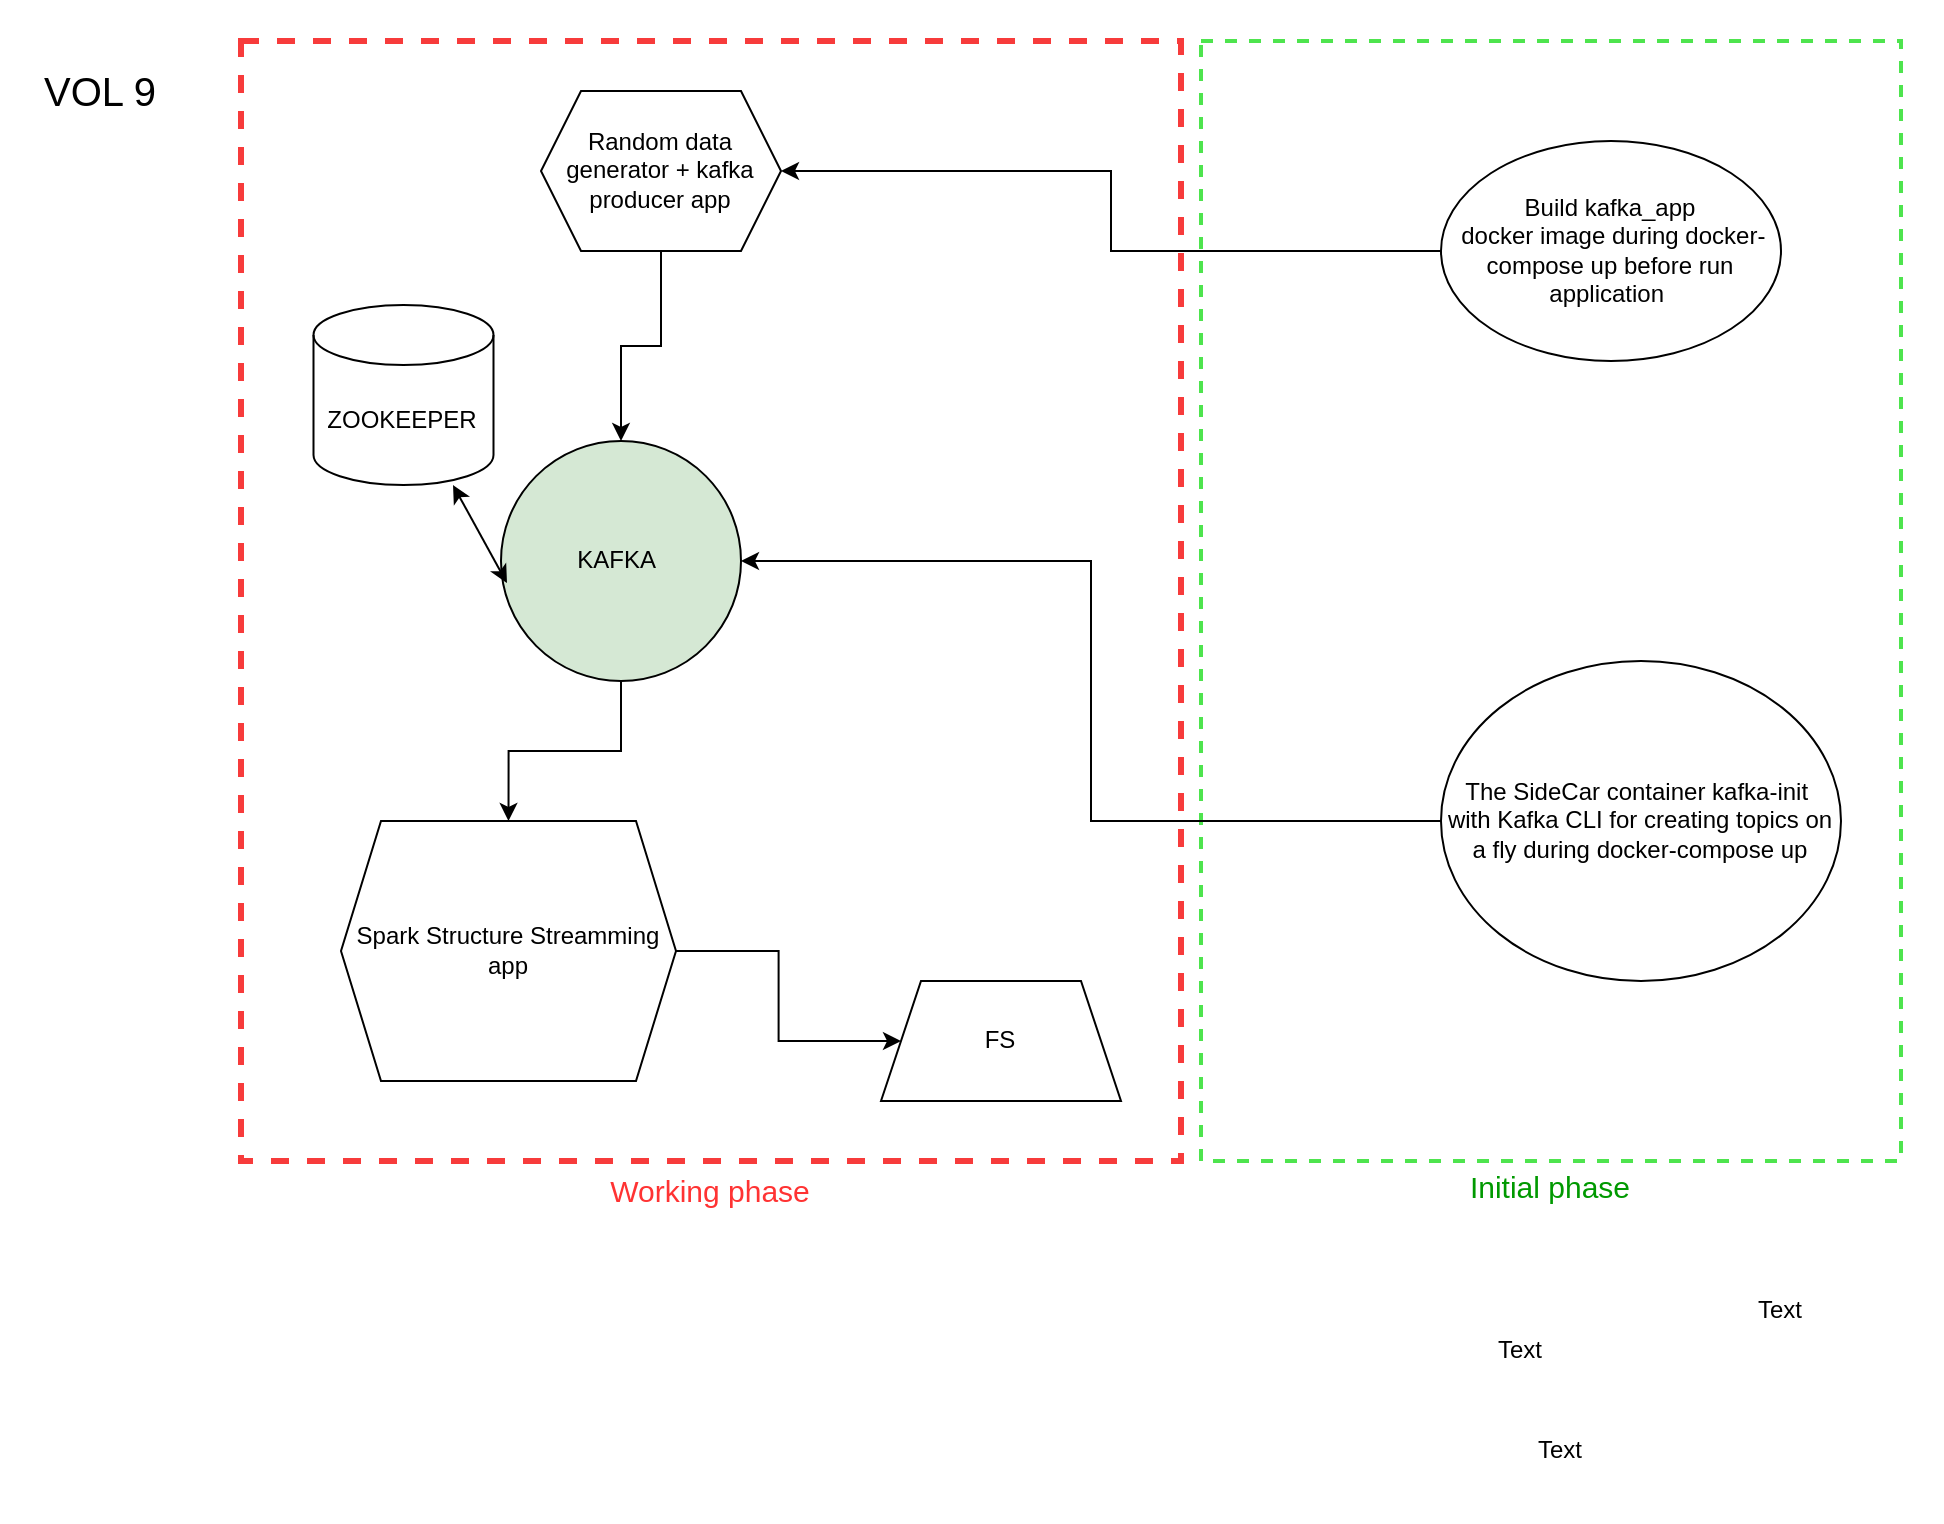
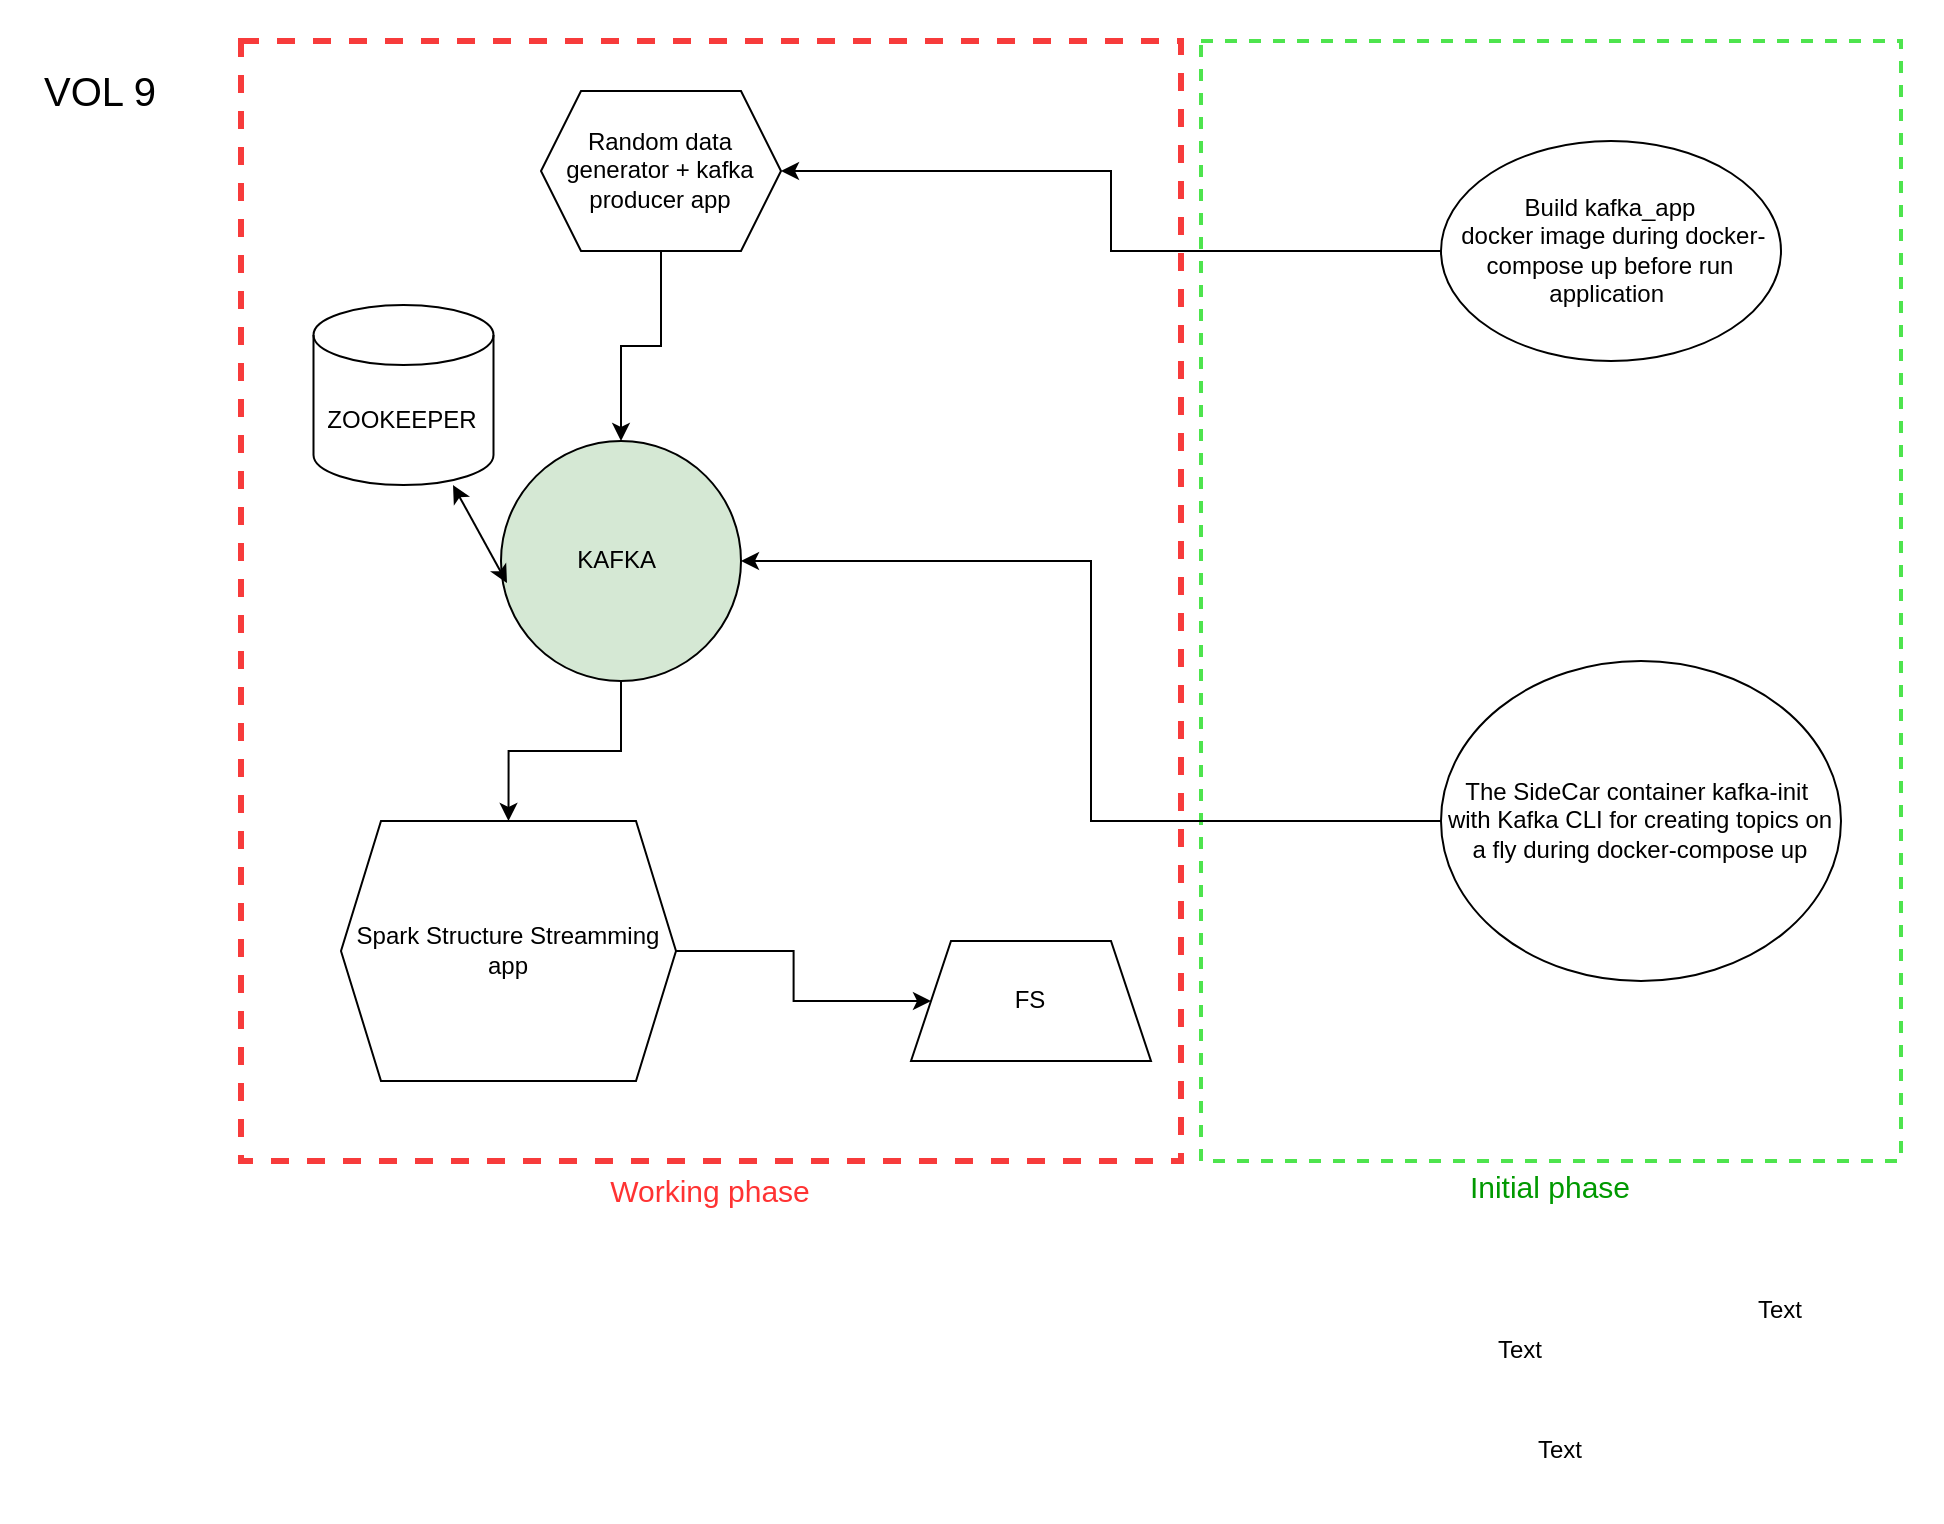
(1001, 1041) -> (1031, 1001)
